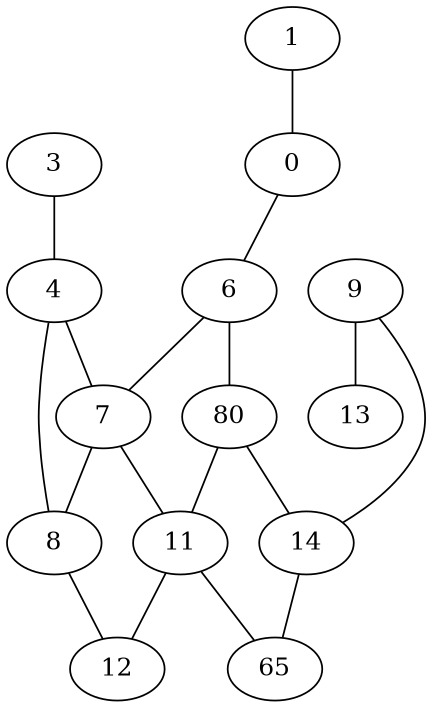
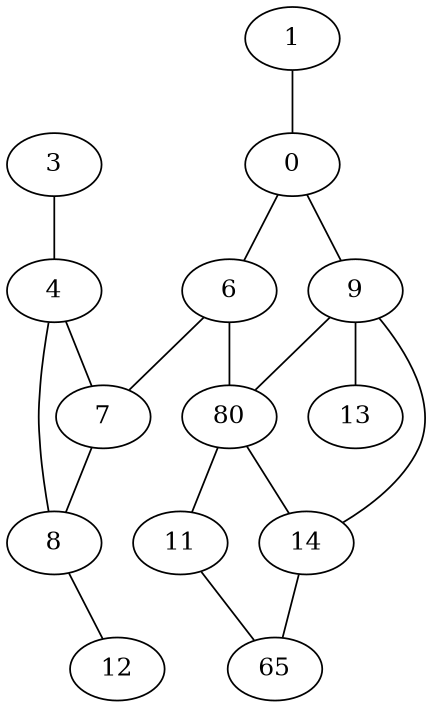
none -> (324, 228)
none -> (293, 354)
(142, 480) -> none
(149, 606) -> none
